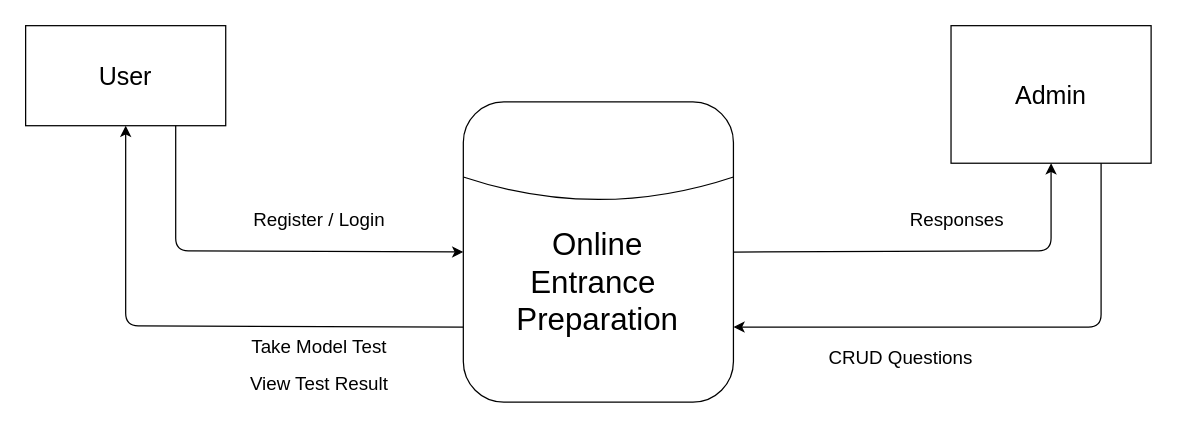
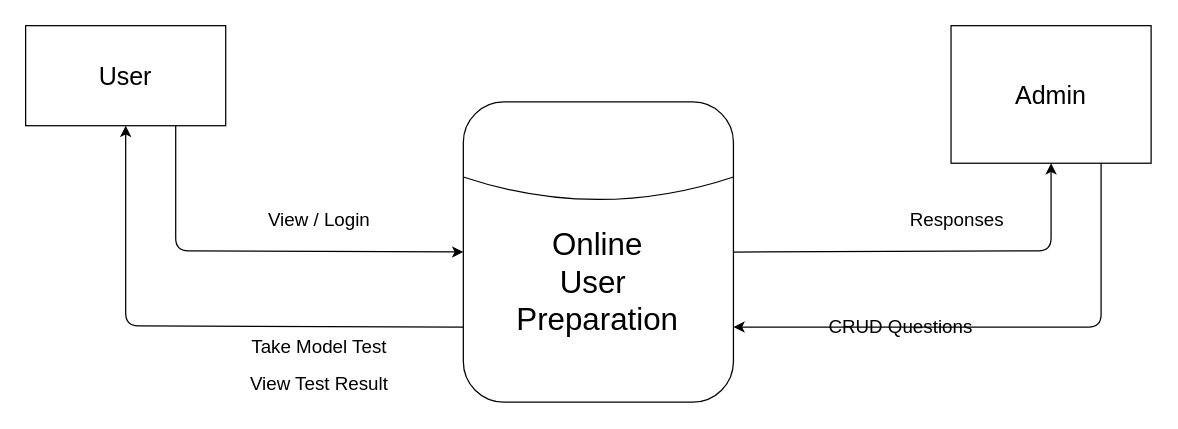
(319, 219) -> (319, 219)
(598, 281) -> (598, 281)
(901, 357) -> (901, 326)
